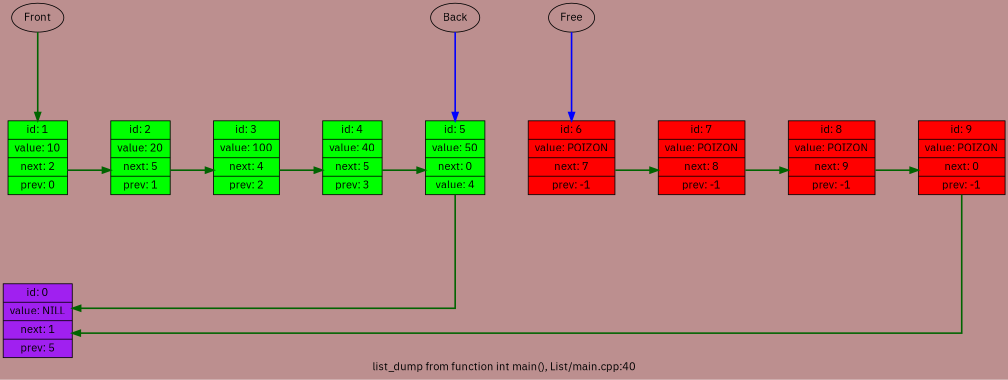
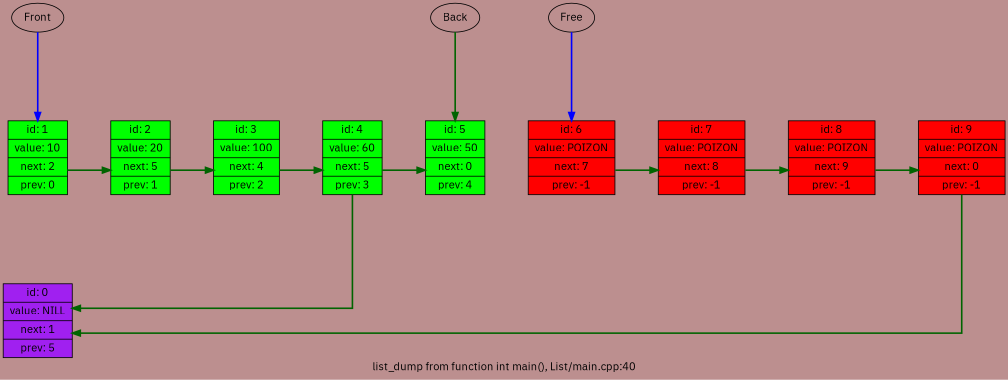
(38, 72) -> (38, 72)
(455, 72) -> (455, 72)
(352, 148) -> (352, 148)
(455, 185) -> (455, 185)
(325, 308) -> (273, 308)
